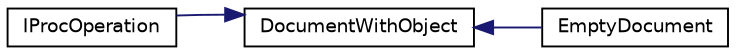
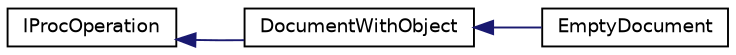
(201, 15) -> (220, 40)
